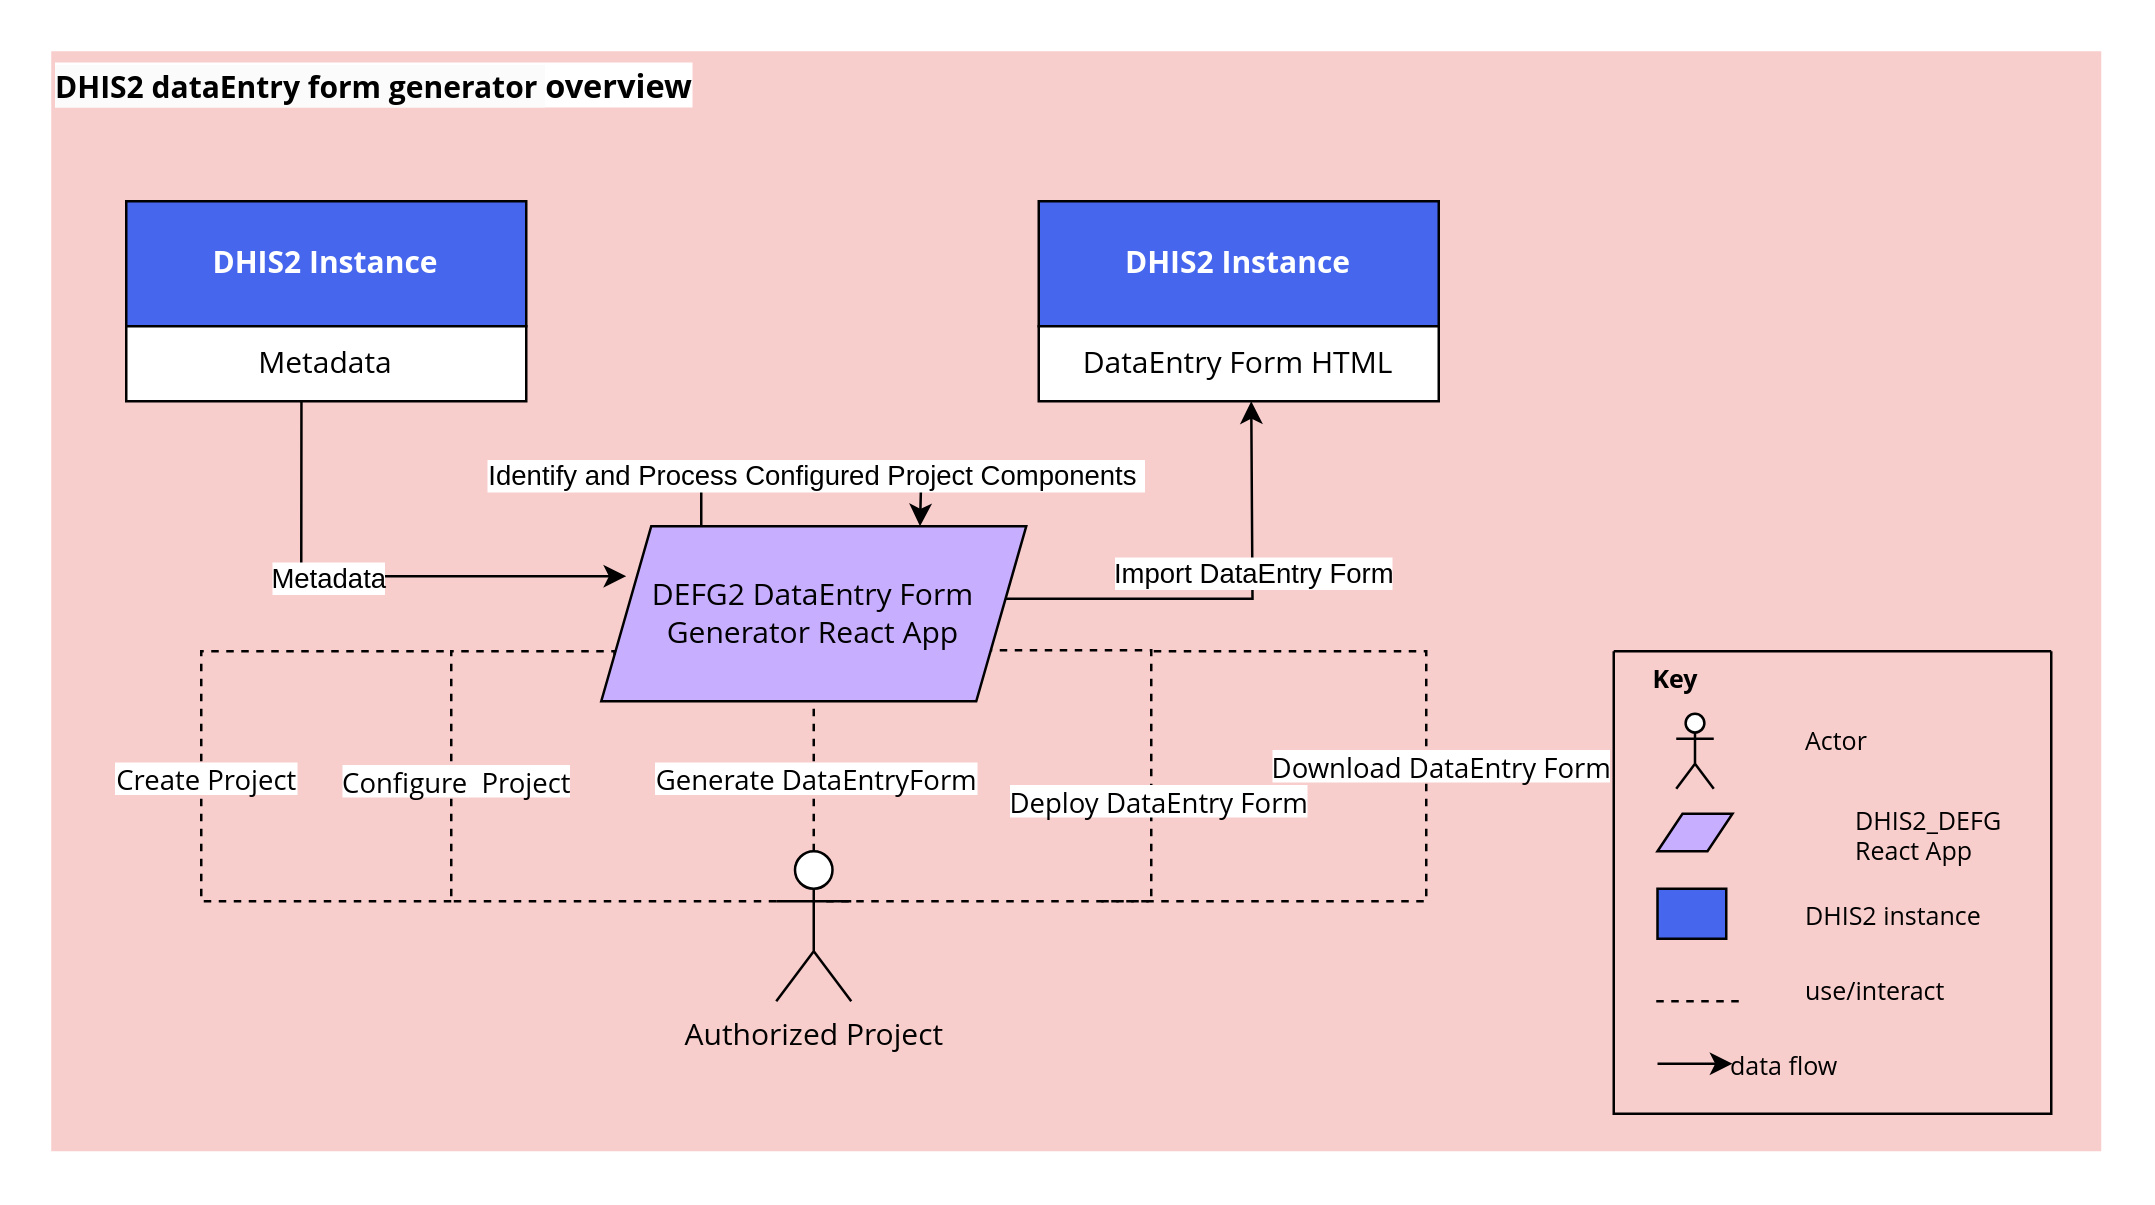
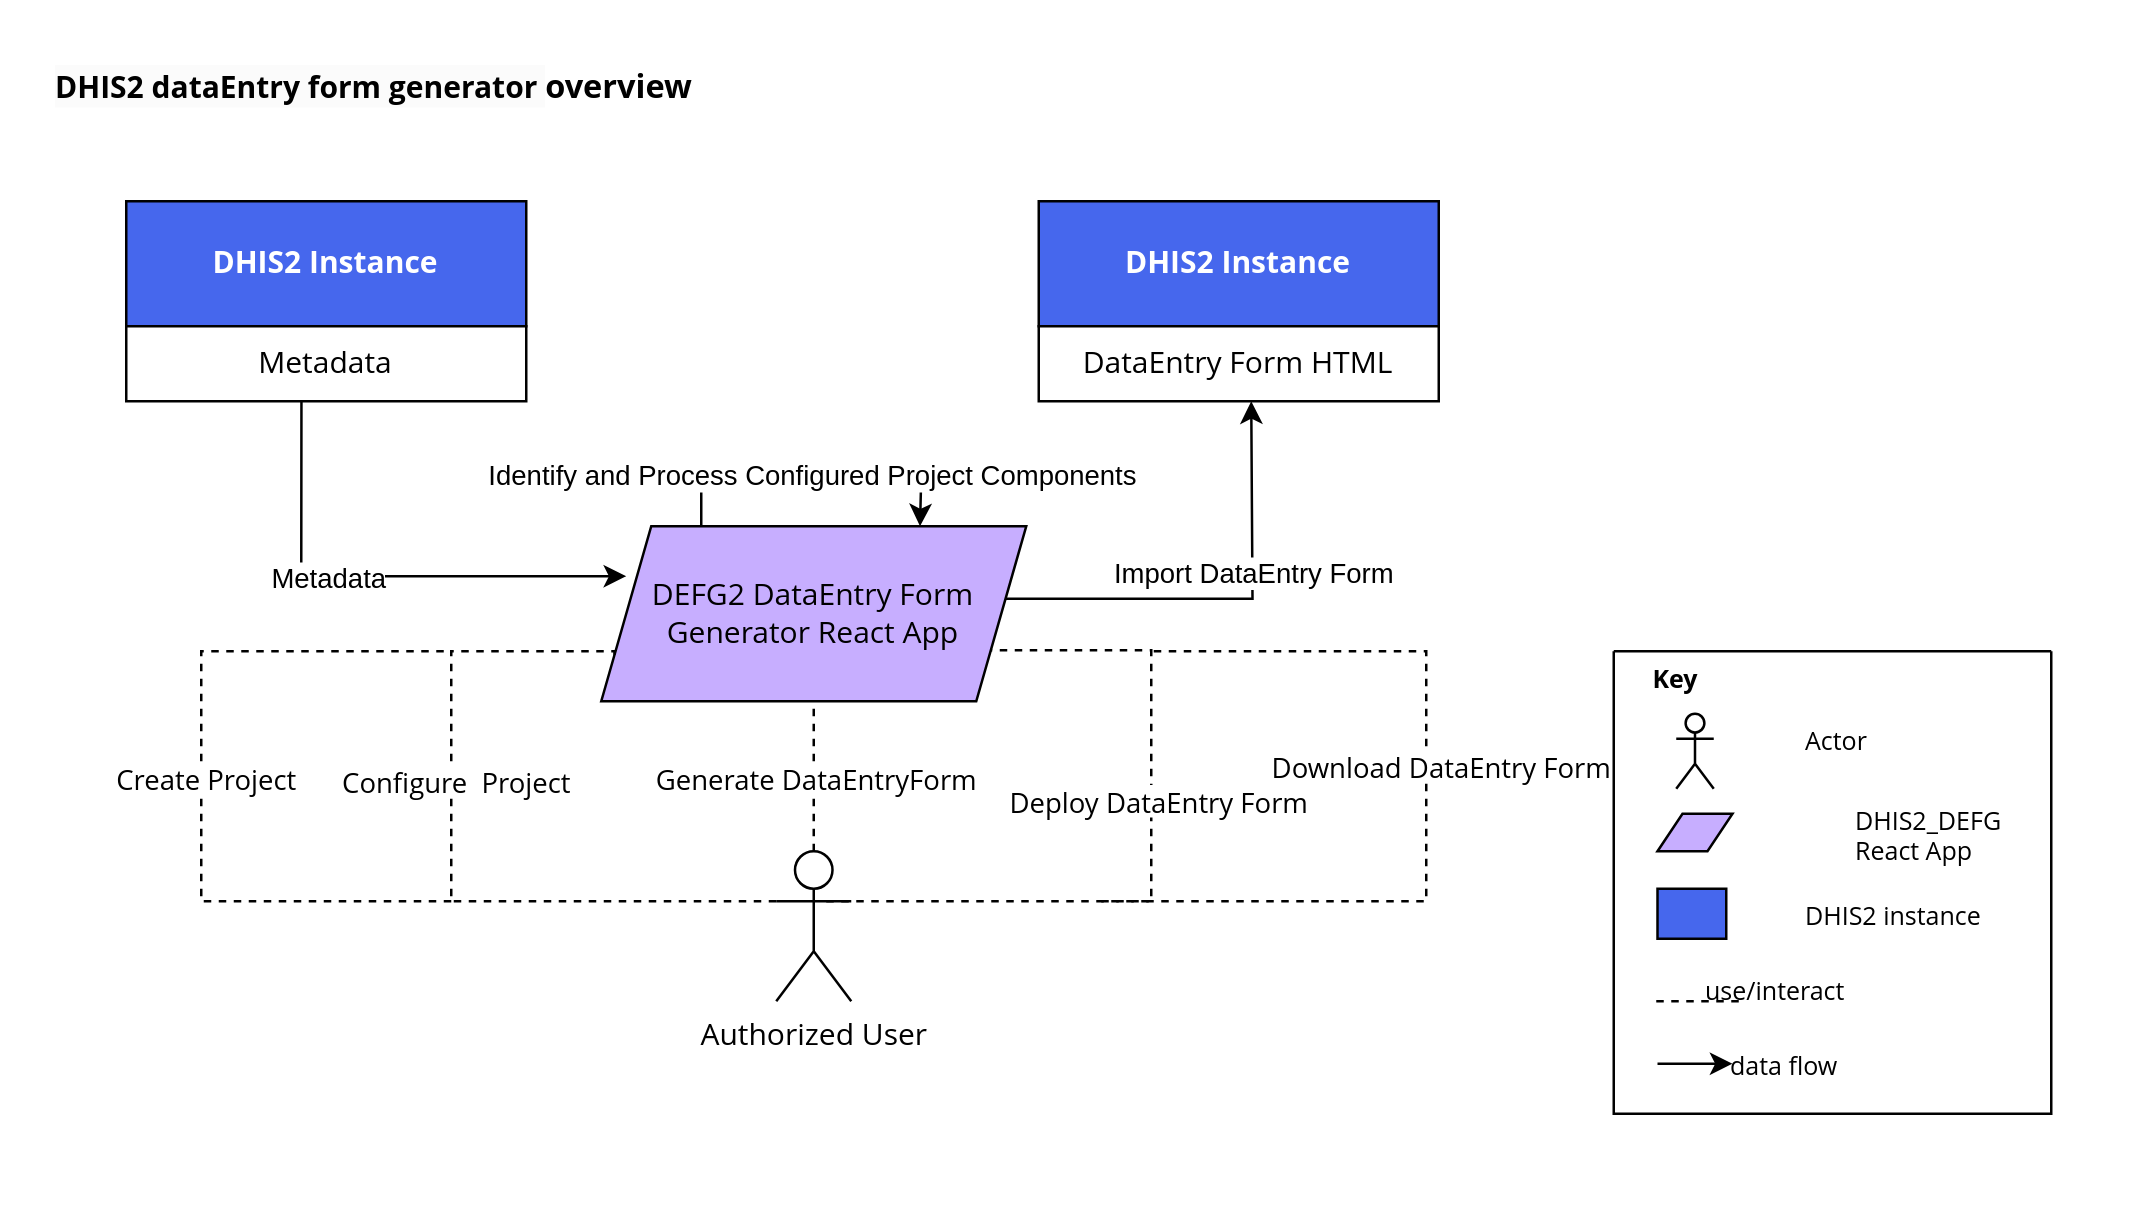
(1076, 601) -> (1076, 601)
(1851, 989) -> (1751, 989)
(815, 1037) -> (815, 1037)
